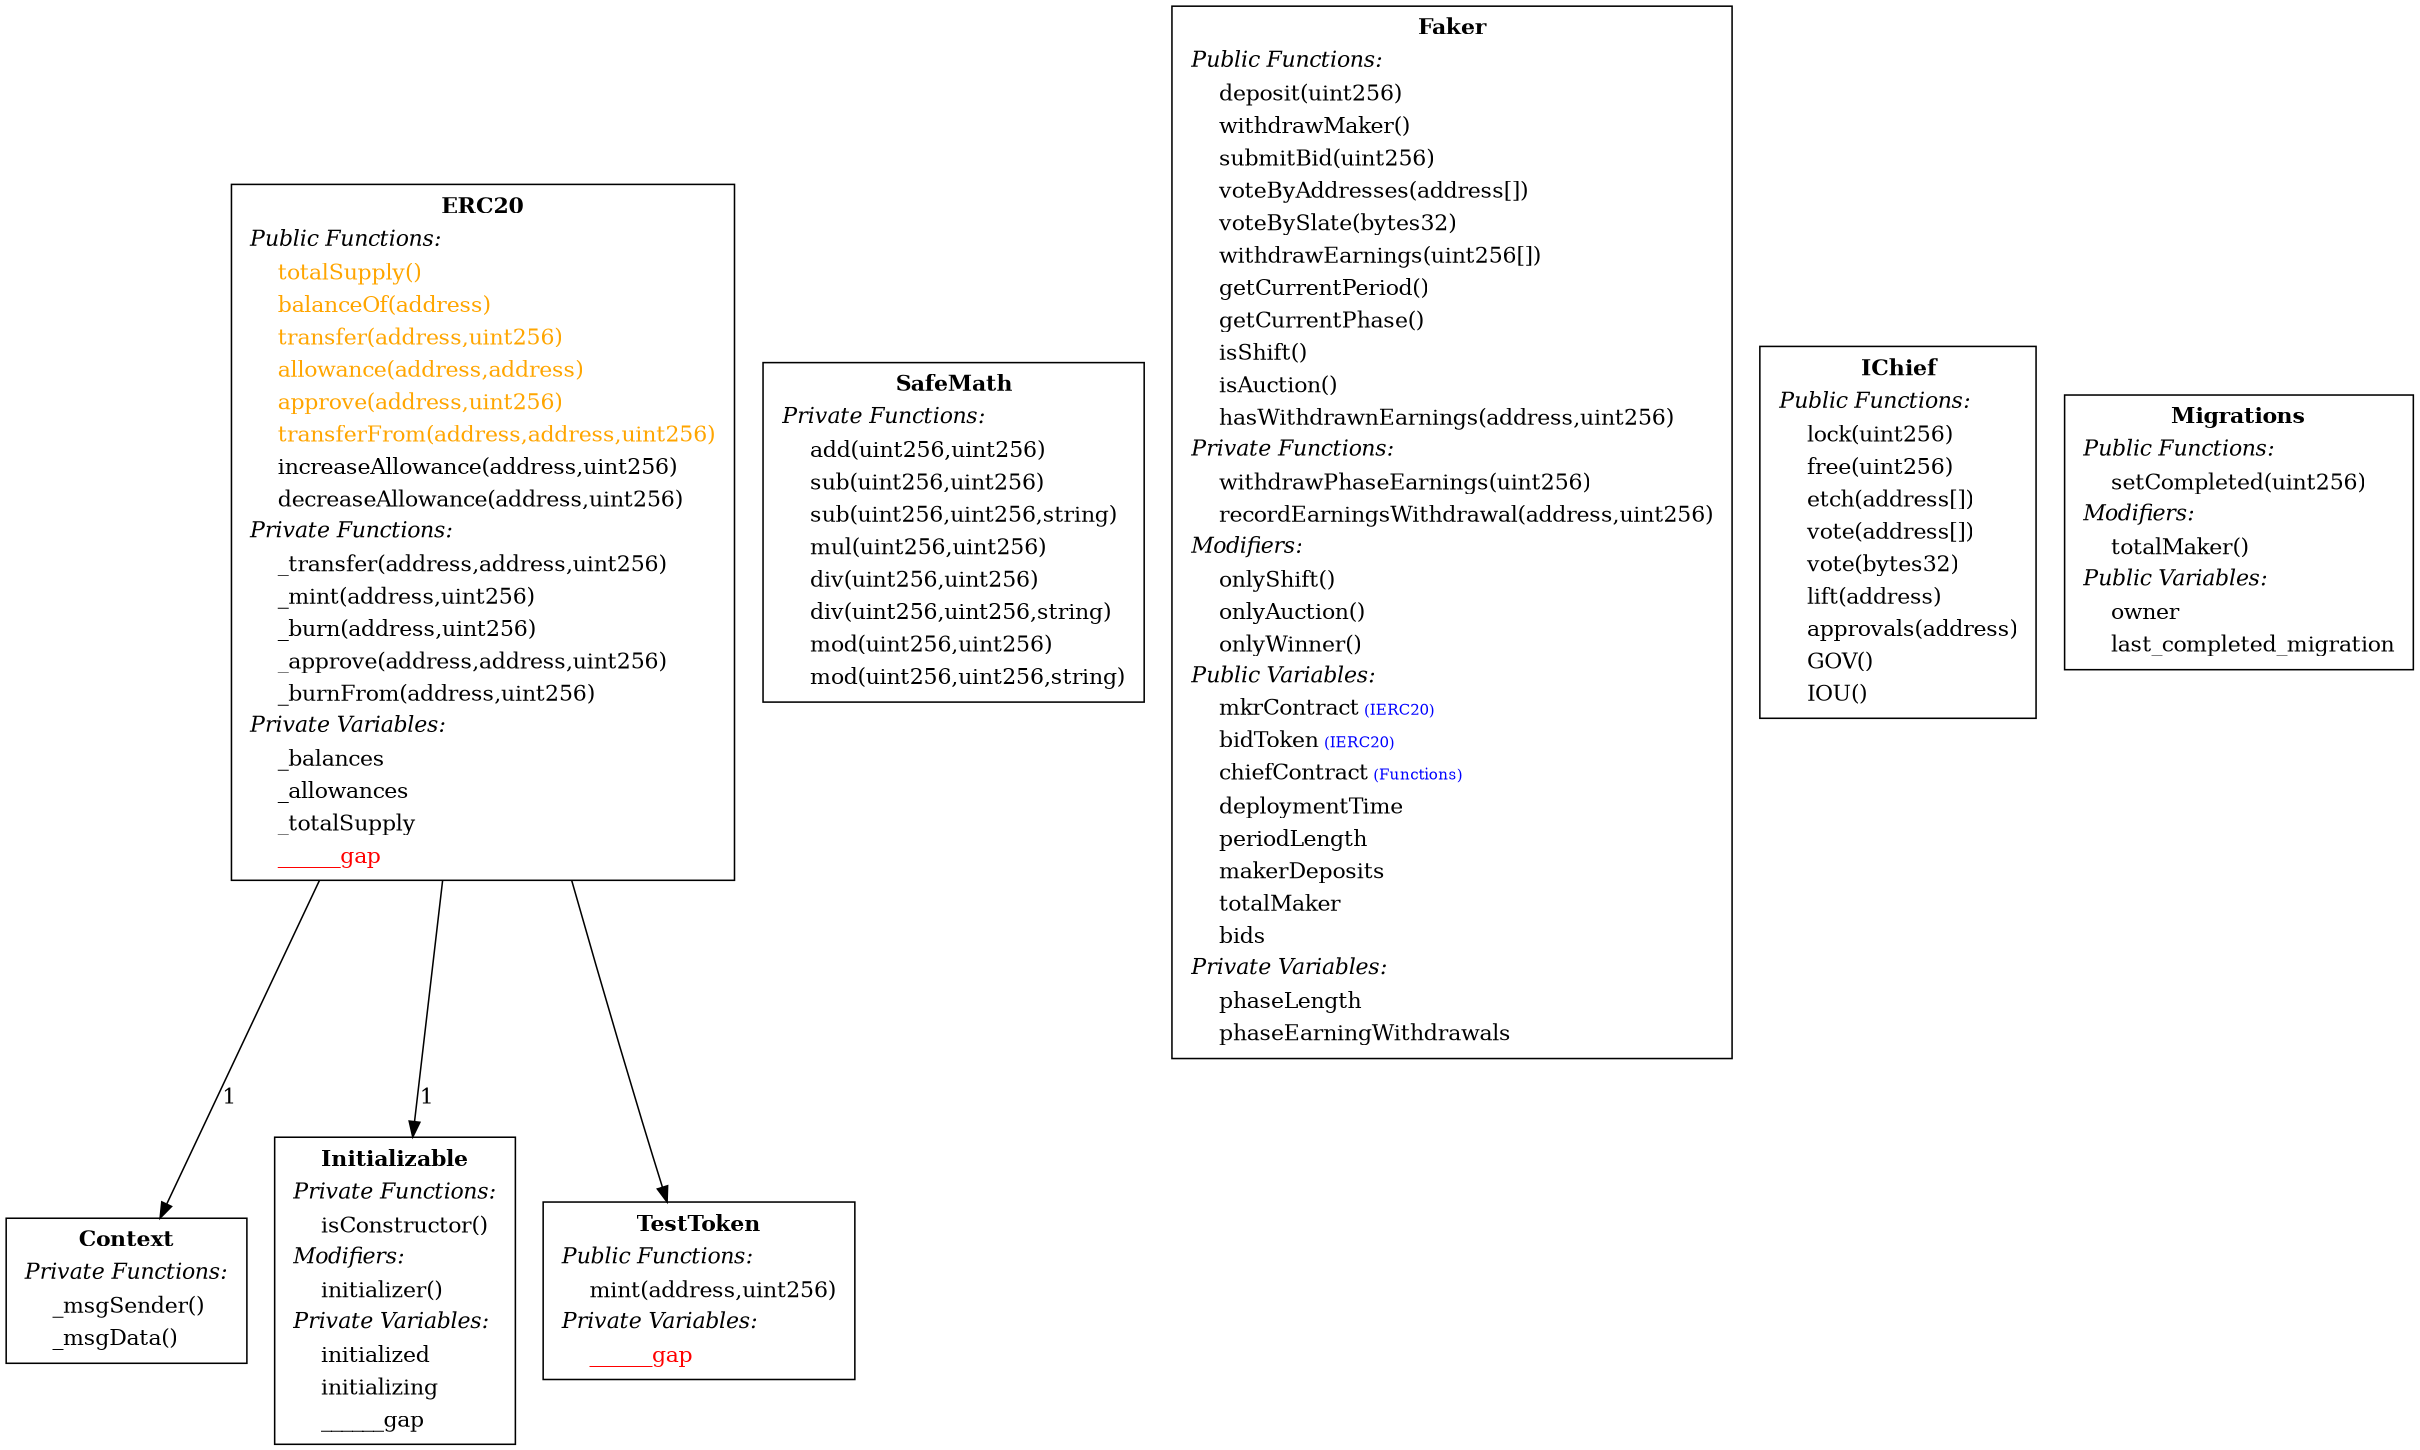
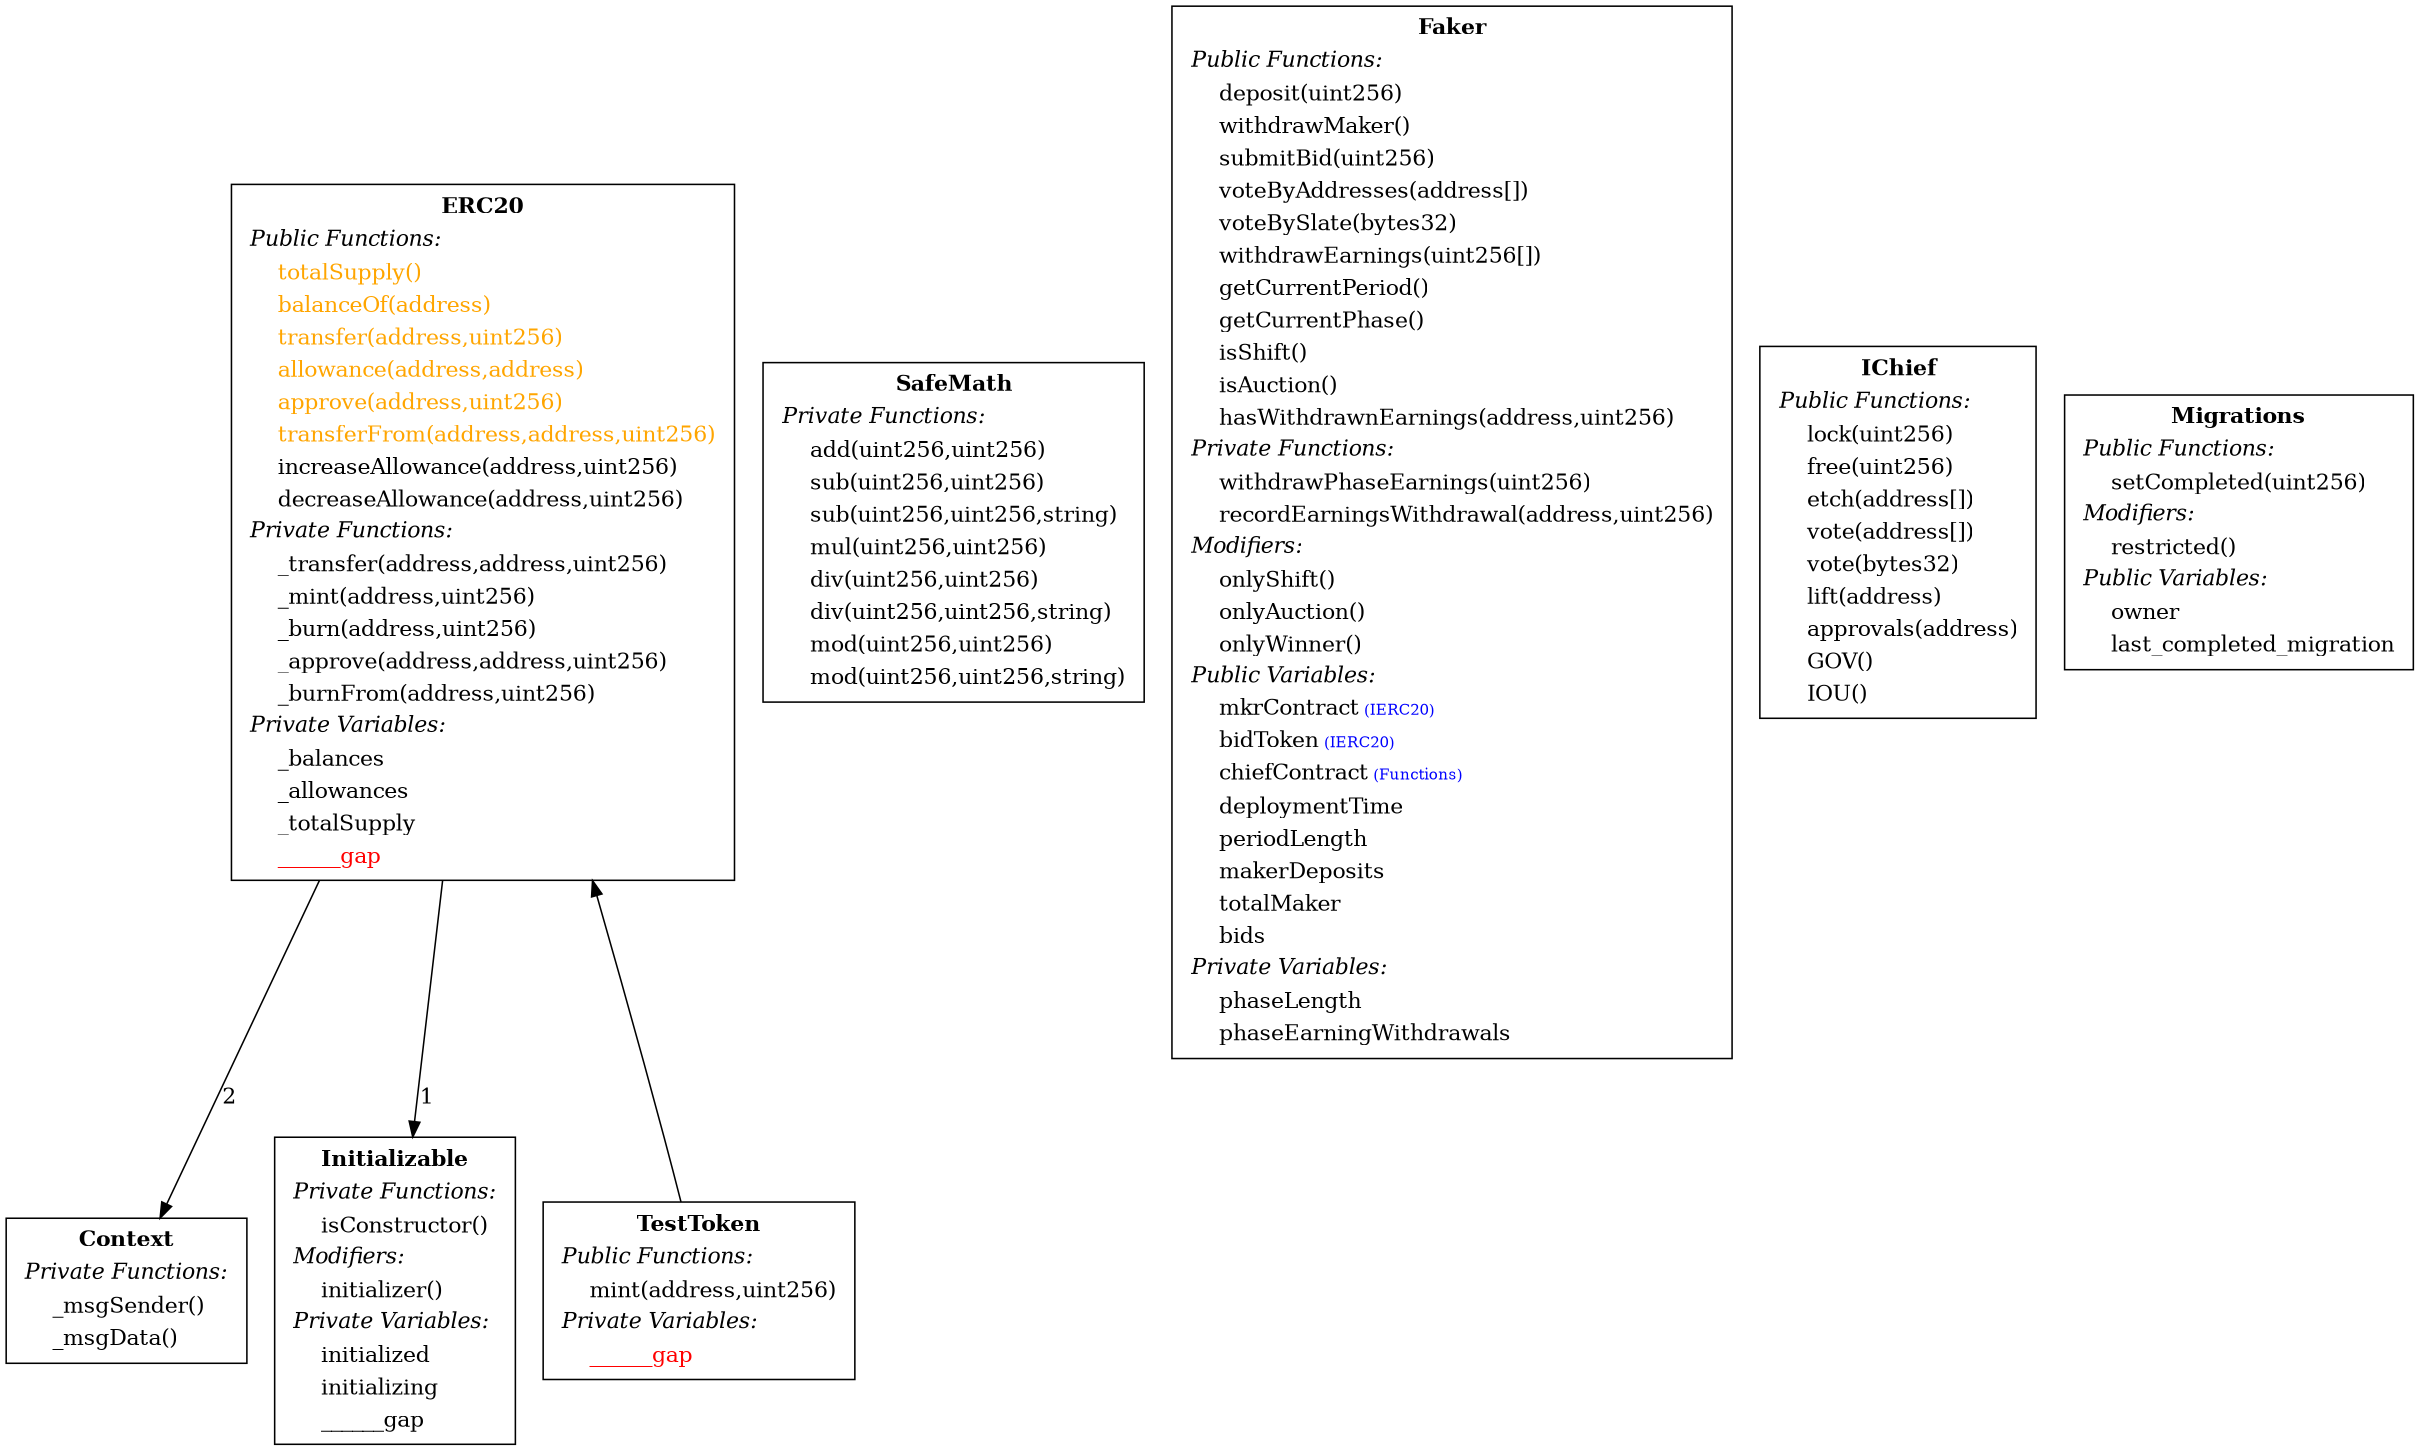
(2166, 548) -> (2160, 548)
(616, 1034) -> (640, 1049)
(230, 1098) -> (230, 1098)
